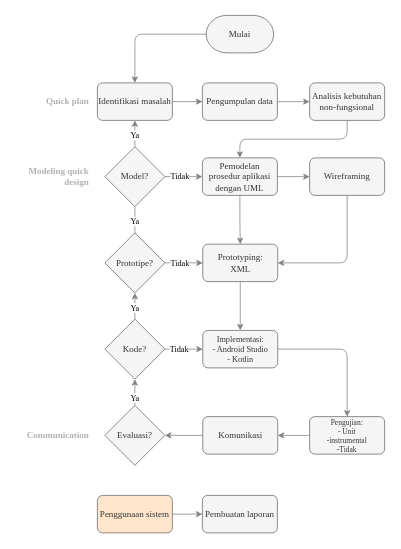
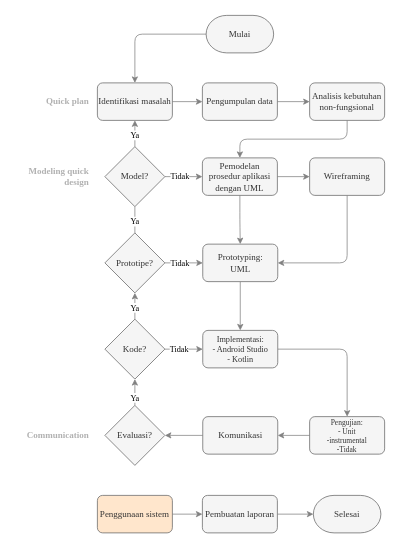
(240, 263) -> (240, 263)
none -> (306, 514)
none -> (347, 514)
